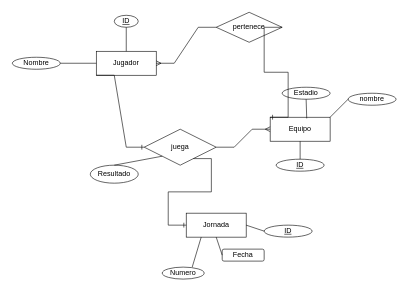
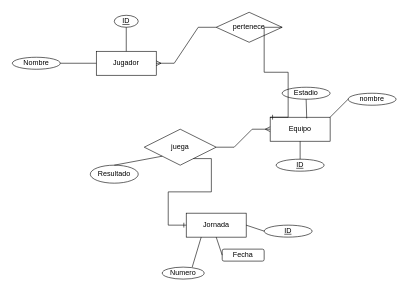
(122, 119) -> none
